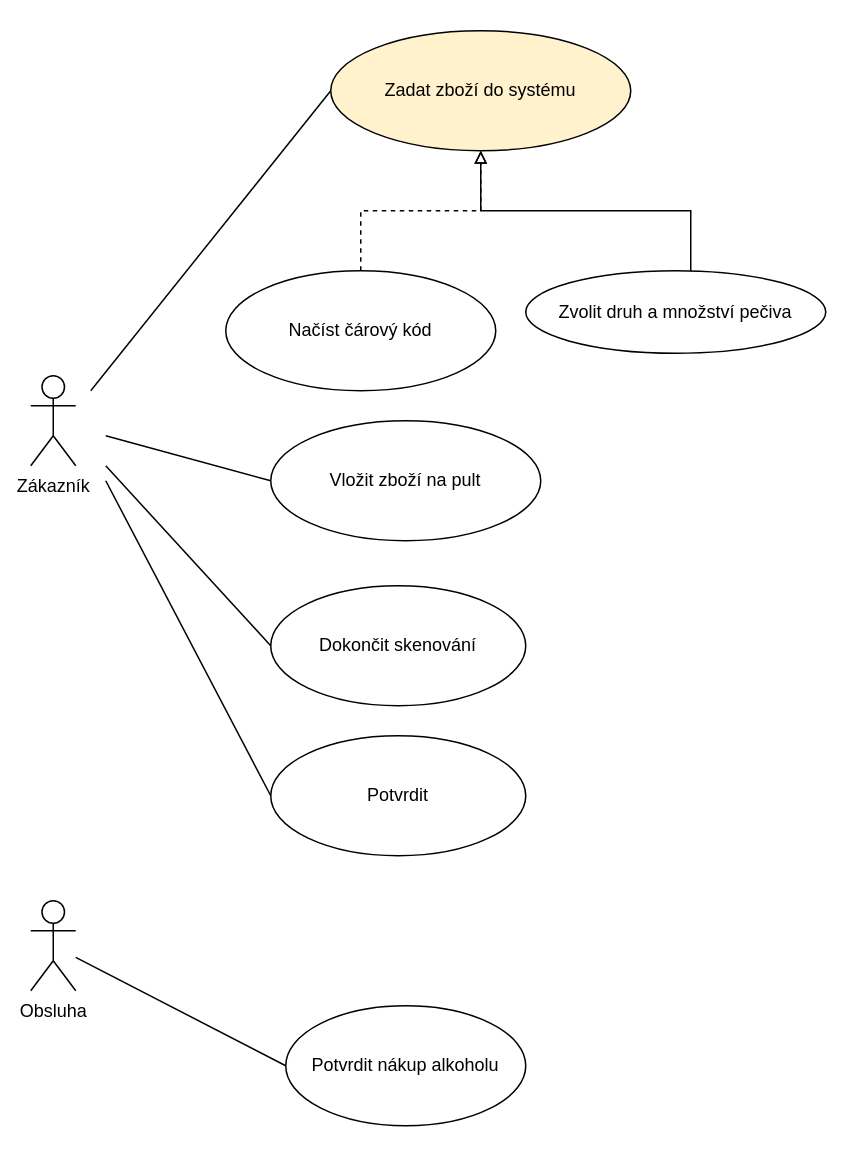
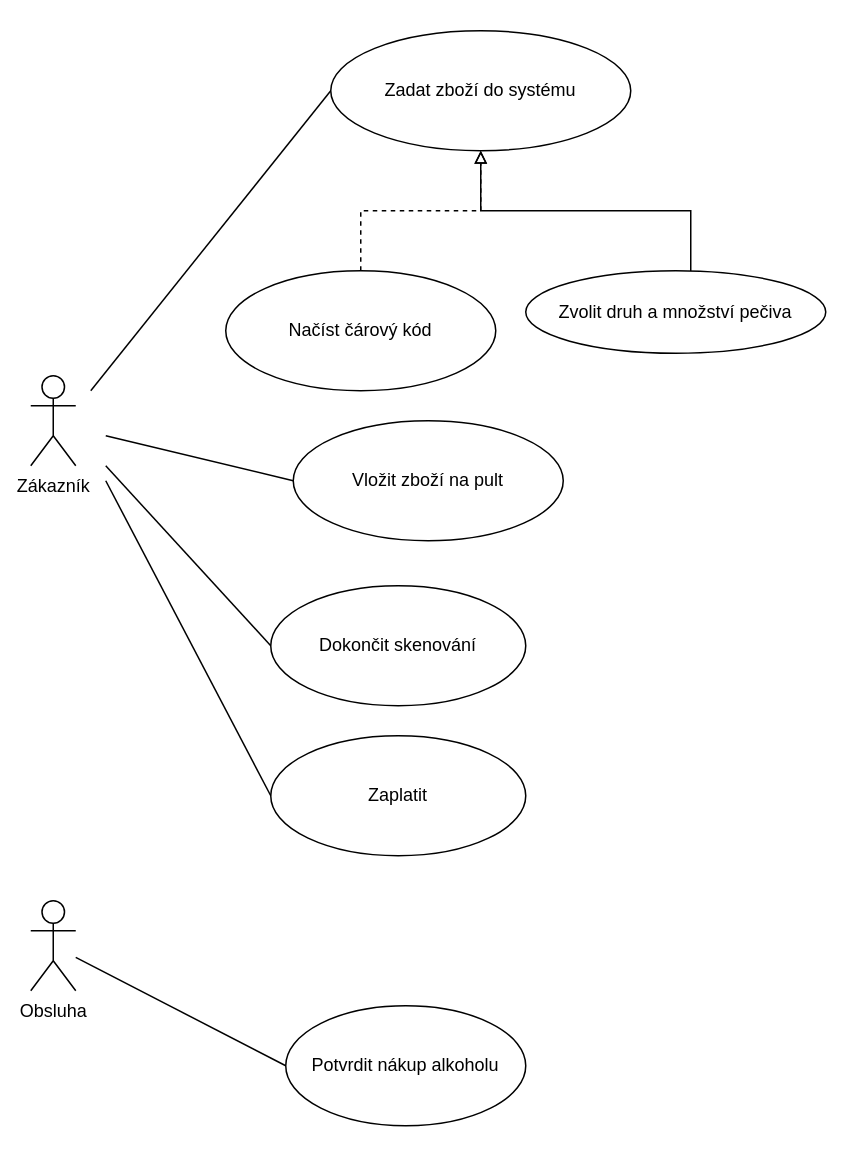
(481, 91) -> (481, 91)
(406, 481) -> (428, 481)
(398, 796) -> (398, 796)
